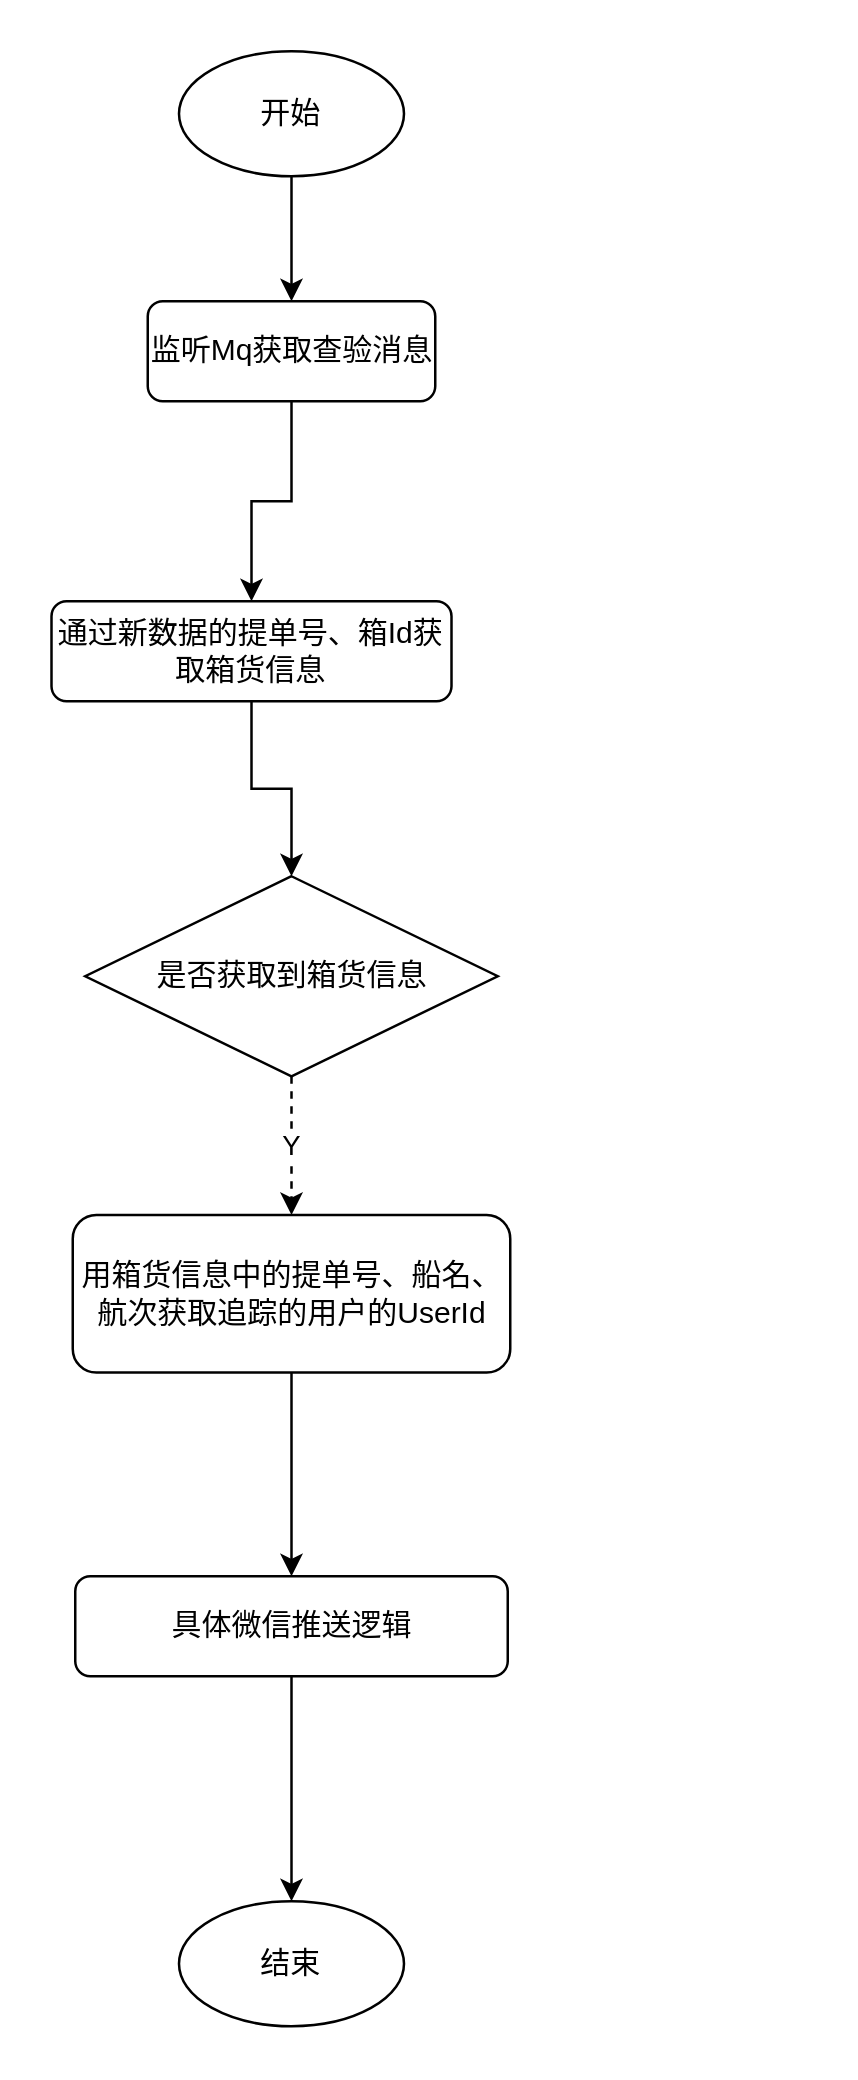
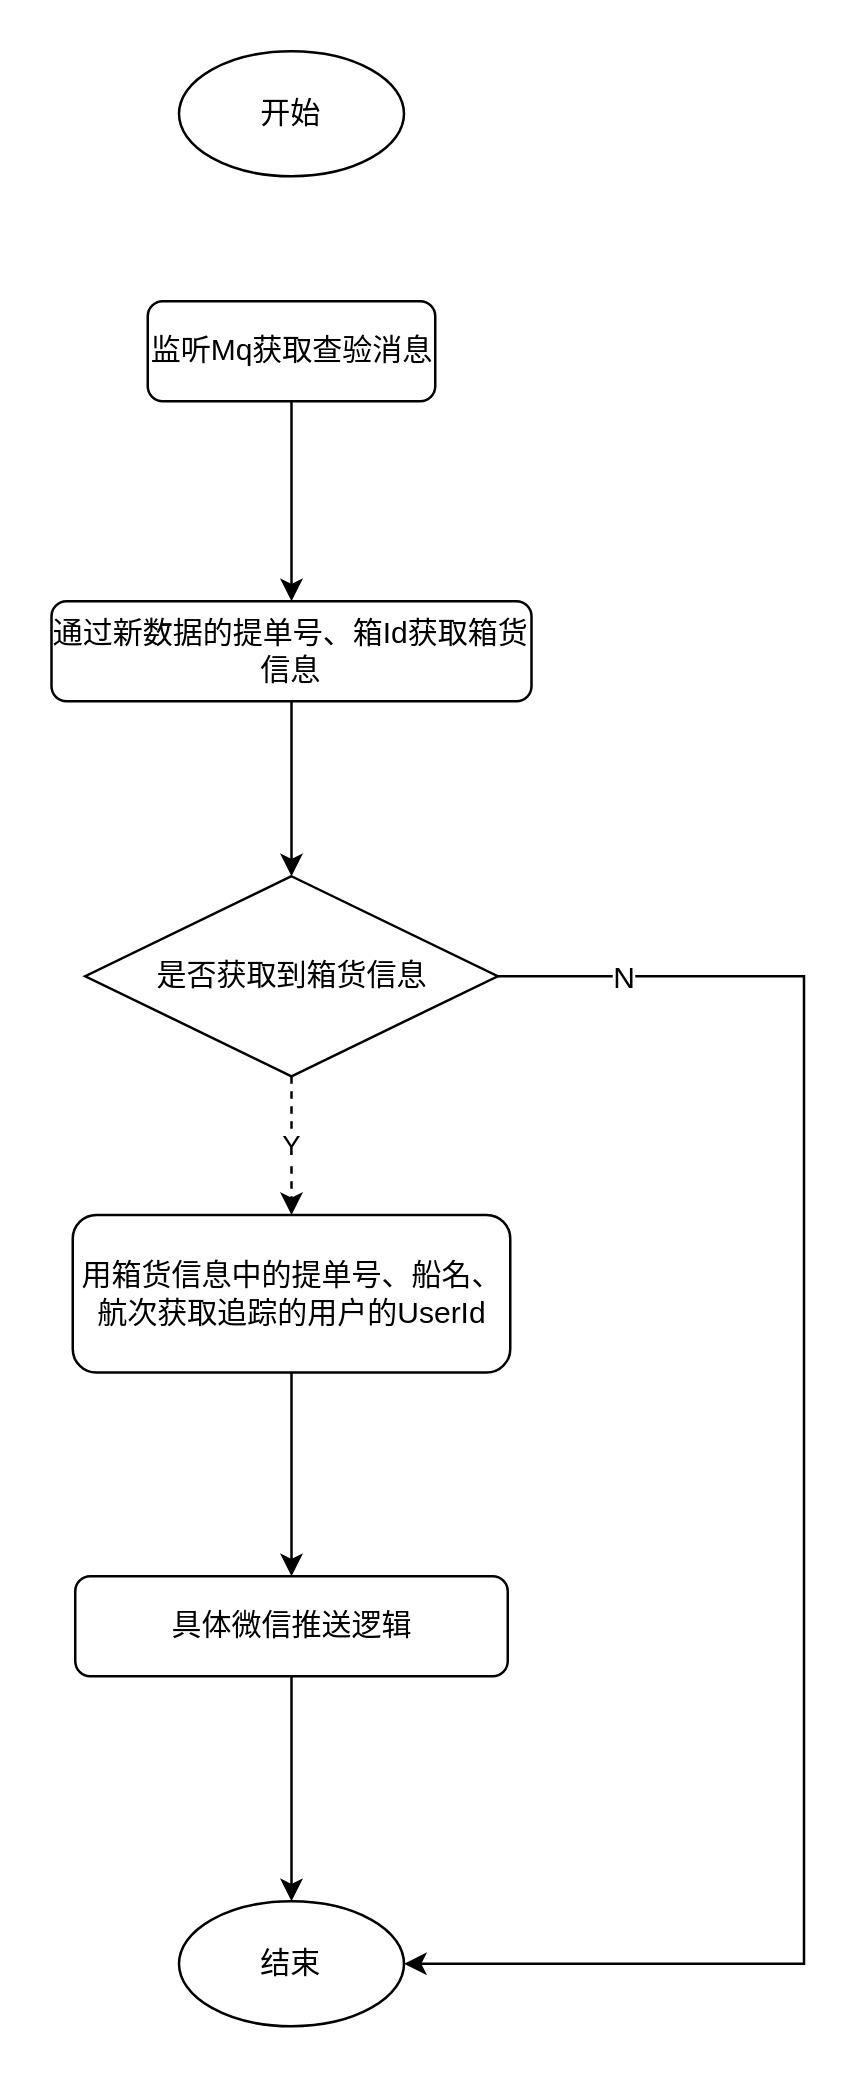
(291, 230) -> none
(251, 651) -> (291, 651)
none -> (804, 1509)
